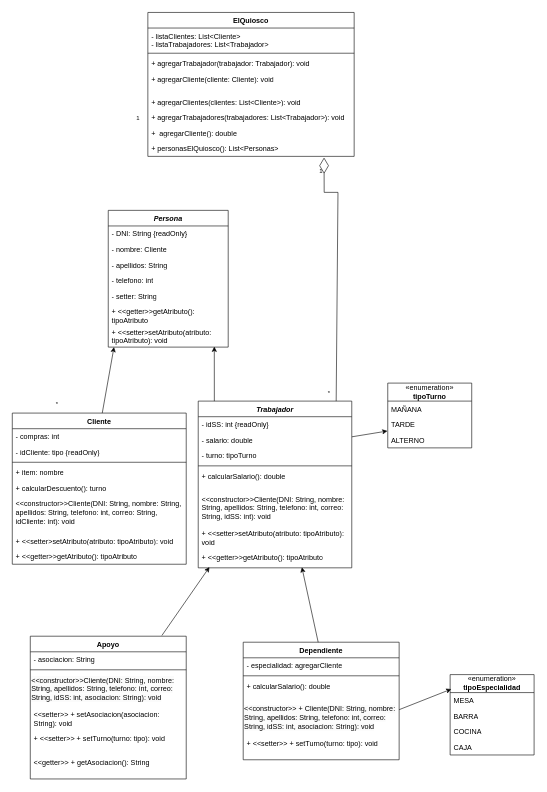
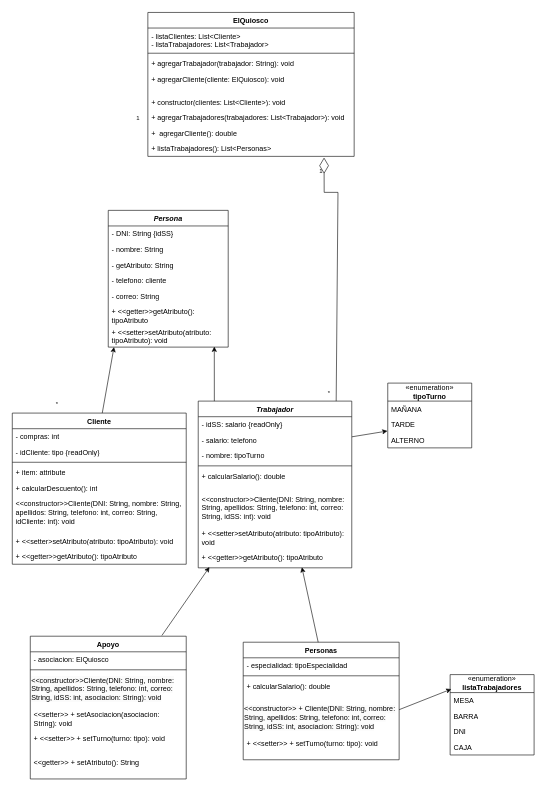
(245, 64) -> (236, 64)
(221, 80) -> (225, 80)
(236, 102) -> (230, 102)
(220, 149) -> (220, 149)
(155, 234) -> (147, 234)
(141, 250) -> (140, 250)
(144, 266) -> (150, 266)
(137, 281) -> (145, 281)
(140, 297) -> (140, 297)
(240, 425) -> (247, 425)
(231, 441) -> (235, 441)
(234, 456) -> (236, 456)
(40, 473) -> (45, 473)
(68, 489) -> (63, 489)
(321, 651) -> (321, 651)
(69, 660) -> (74, 660)
(300, 666) -> (302, 666)
(492, 684) -> (492, 684)
(466, 732) -> (460, 732)
(100, 764) -> (97, 764)
